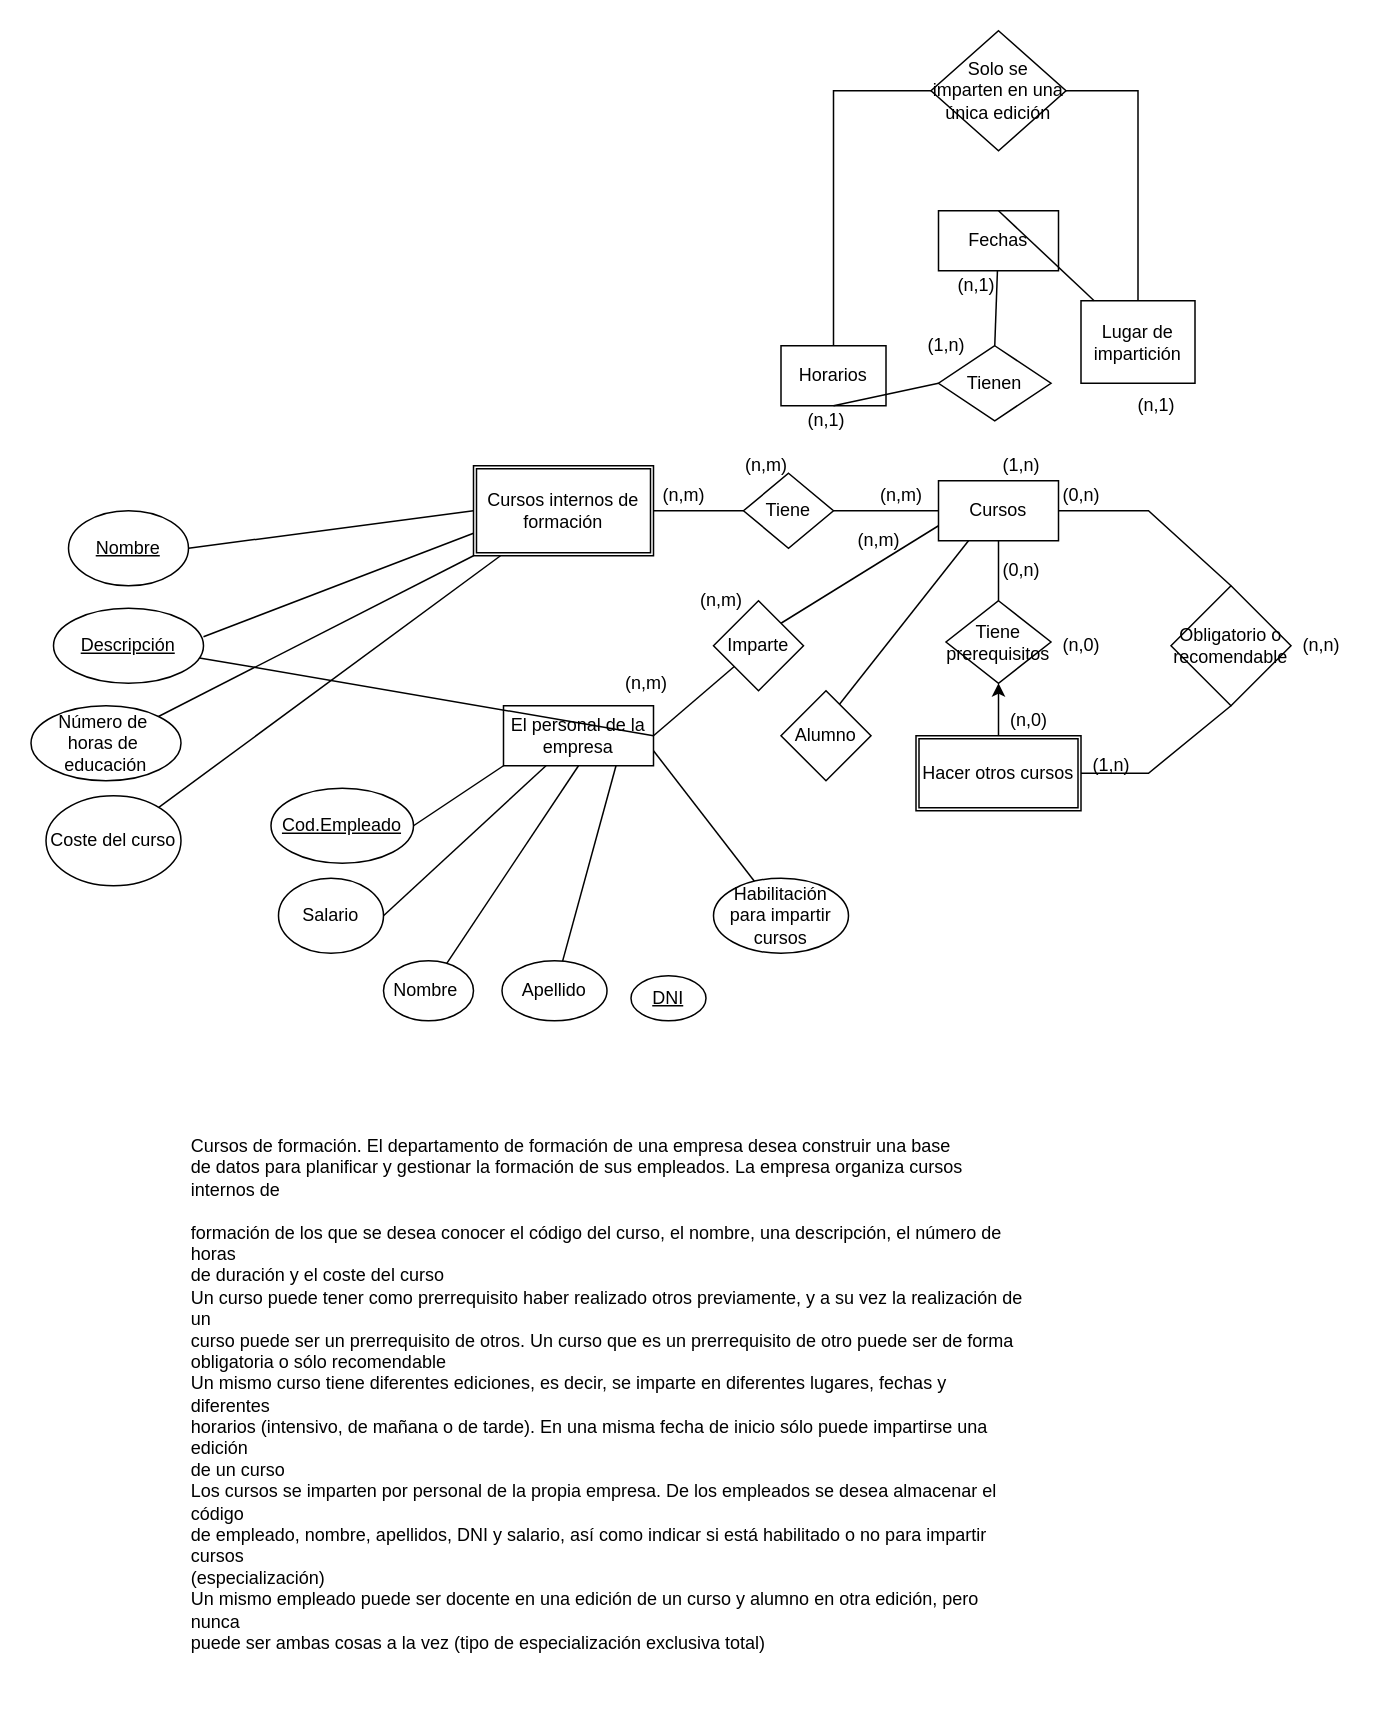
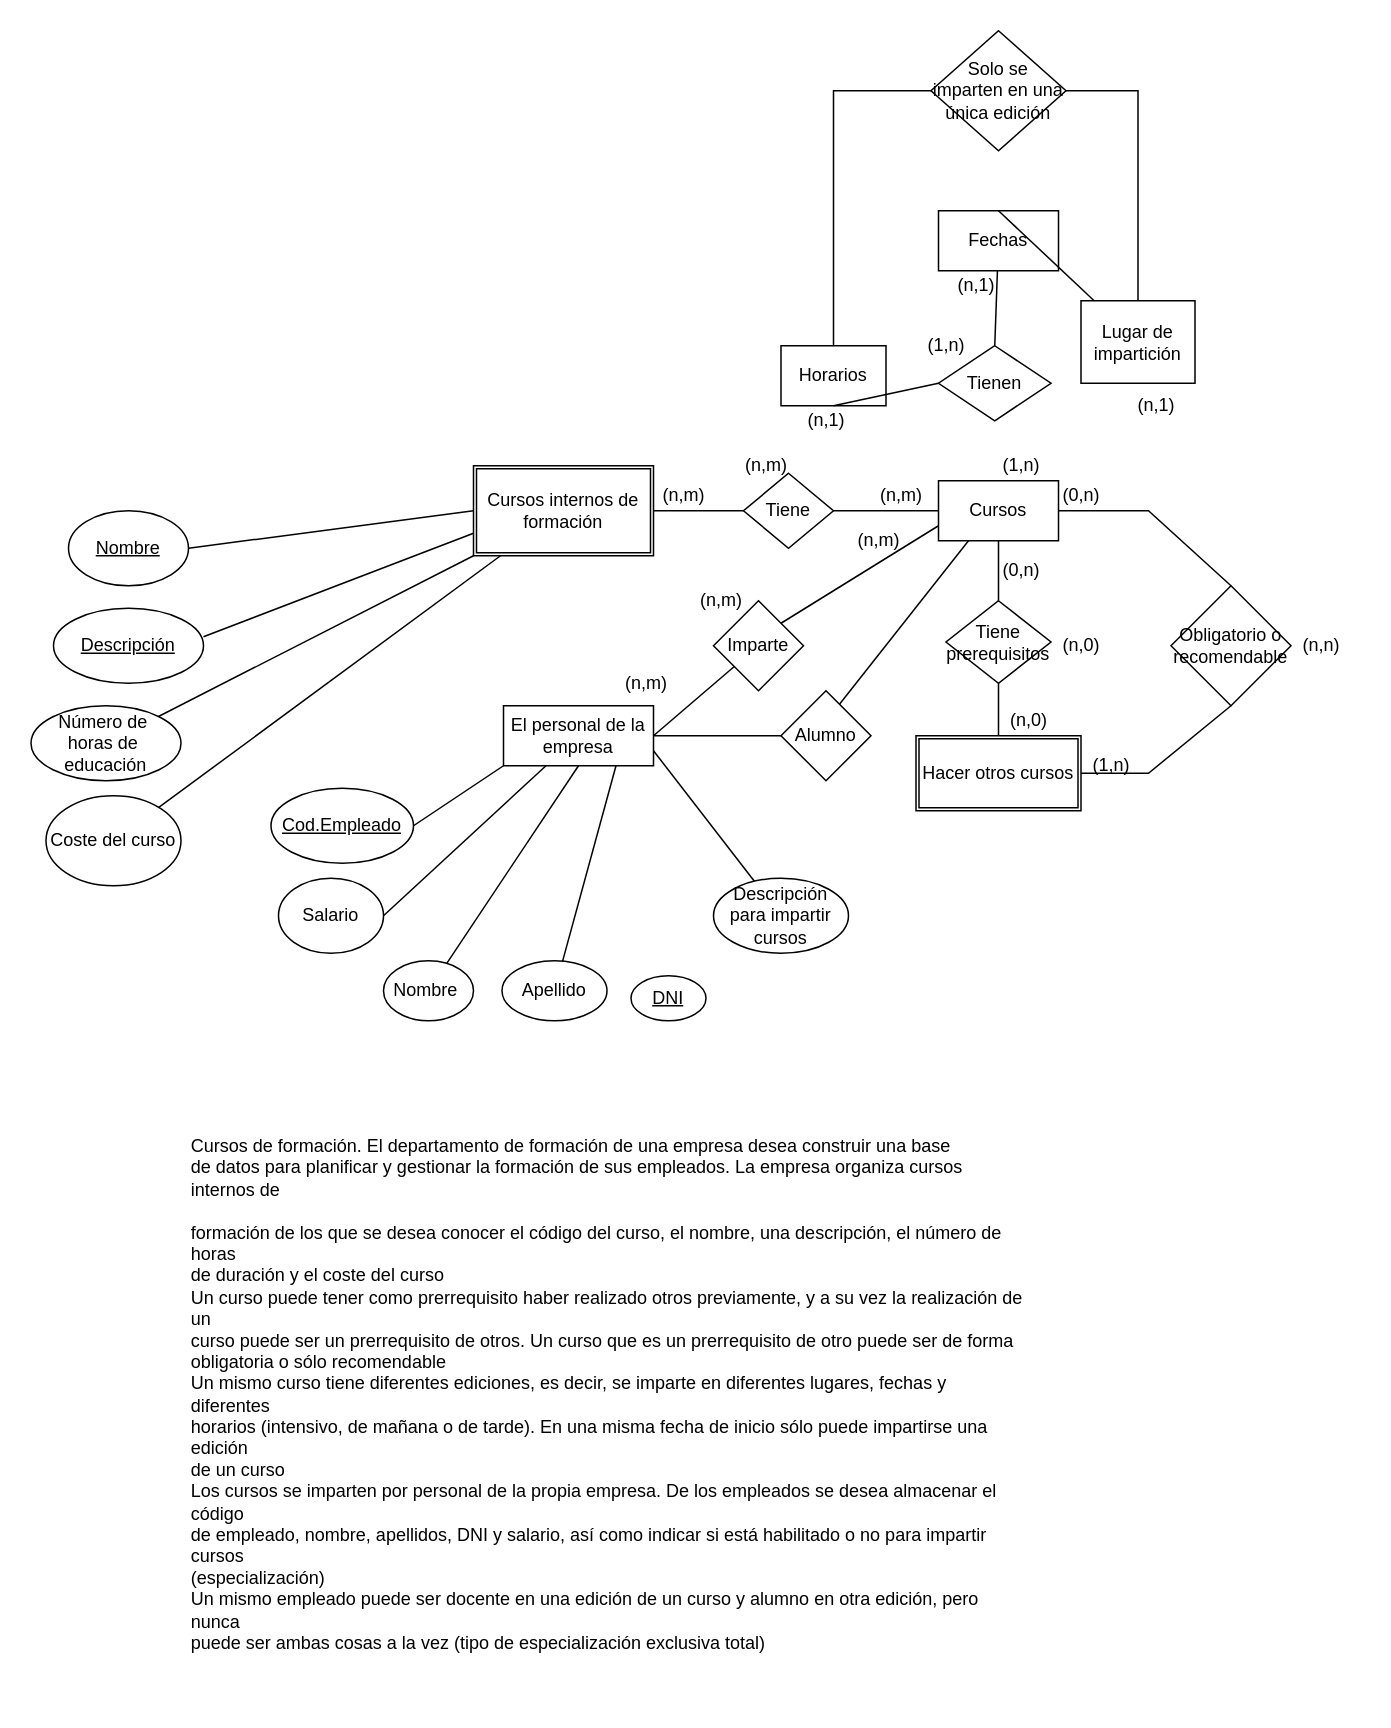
(998, 695) -> (998, 690)
(493, 708) -> (719, 736)
(781, 916) -> (781, 916)
